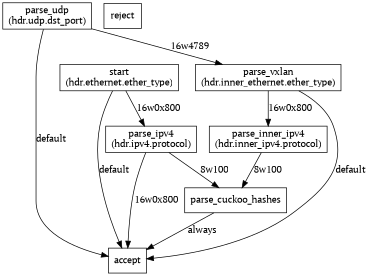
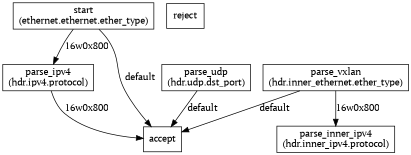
(153, 46) -> none
(119, 78) -> (84, 16)
(236, 200) -> none
